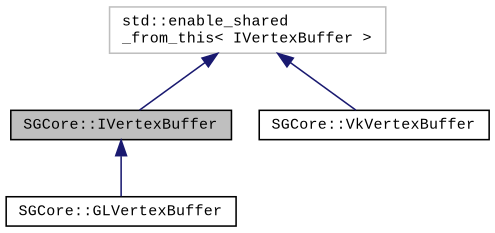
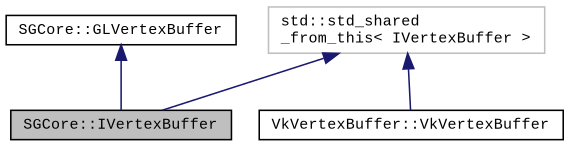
(248, 30) -> (407, 30)
(374, 125) -> (411, 125)
(121, 176) -> (121, 85)
